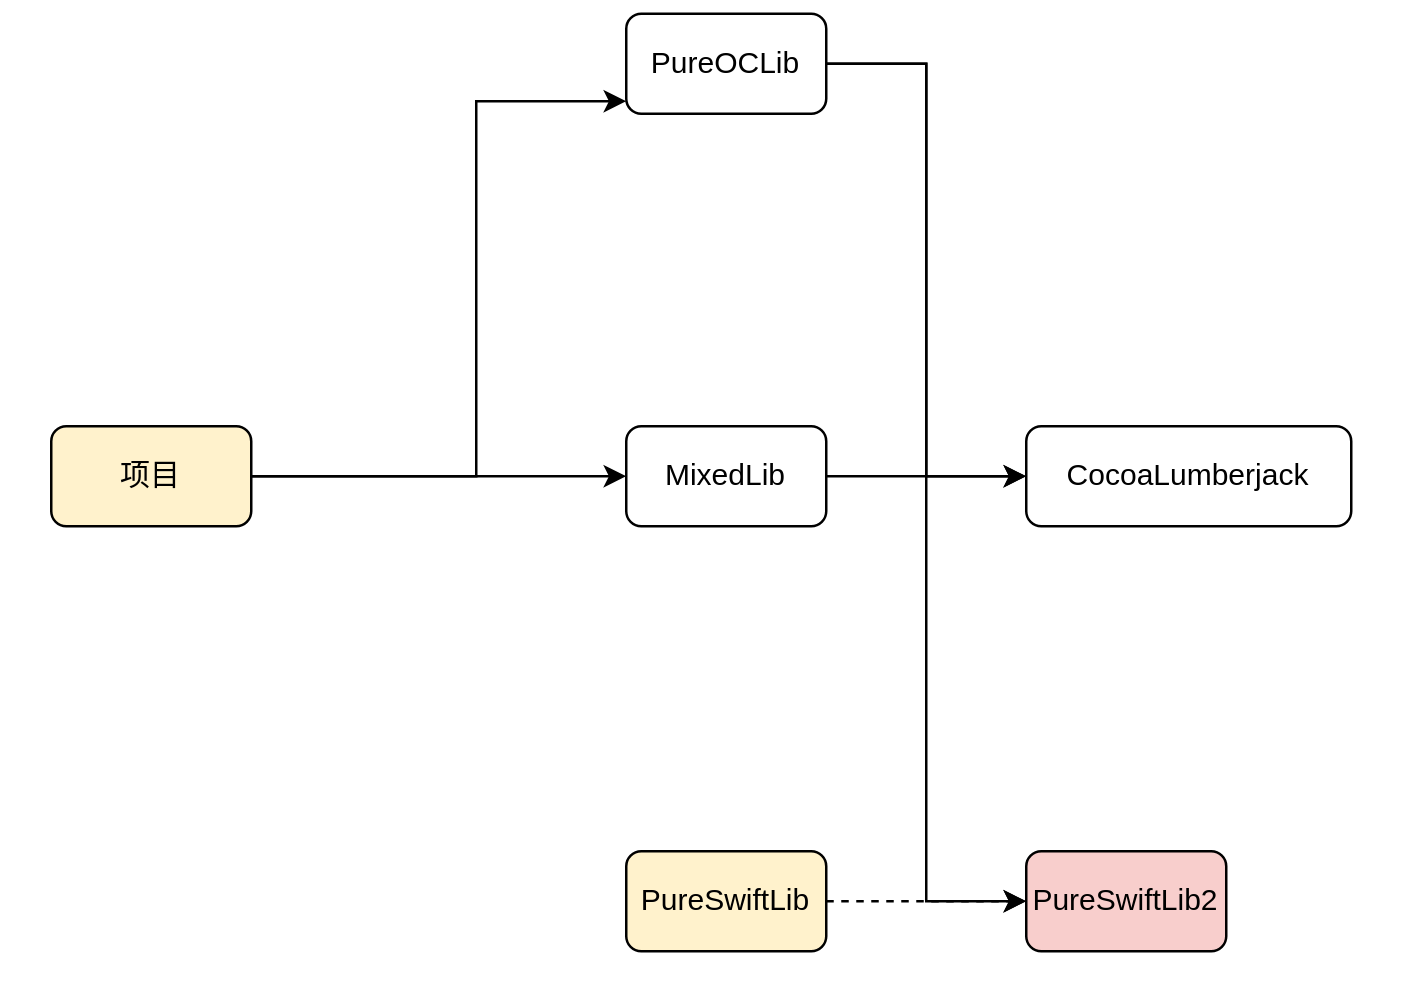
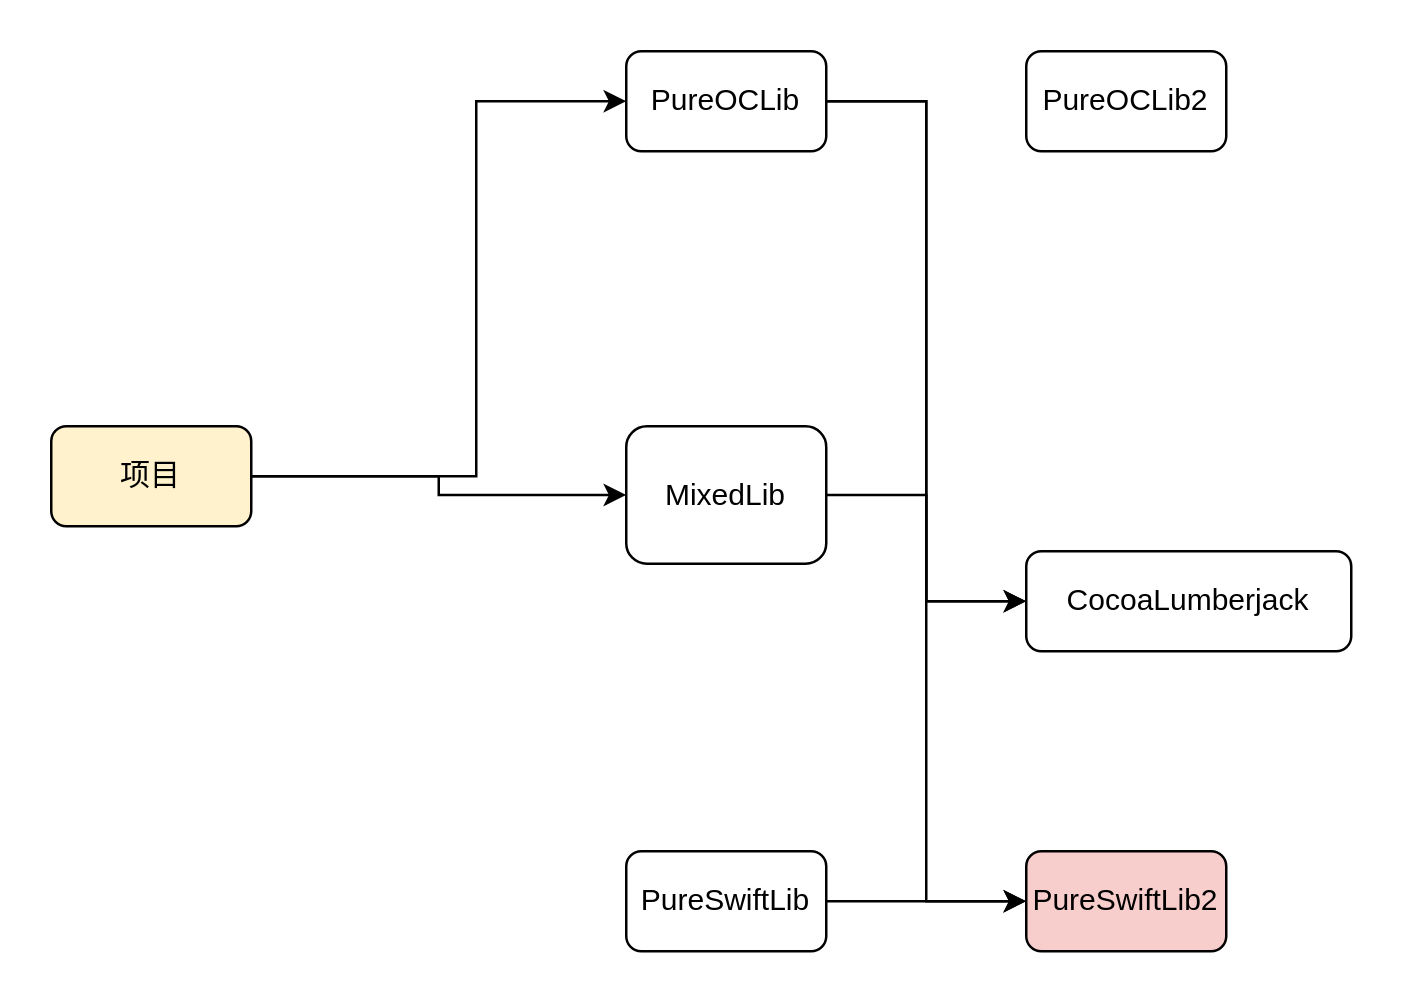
(726, 64) -> (726, 101)
none -> (1126, 101)
(726, 476) -> (726, 495)
(1189, 476) -> (1189, 601)
(726, 901) -> (726, 901)
(877, 901) -> (877, 901)
